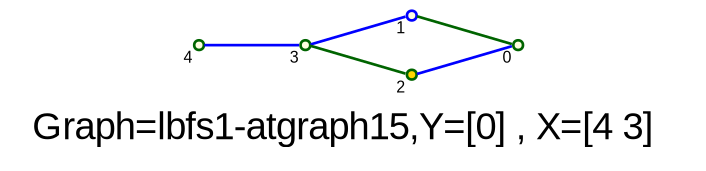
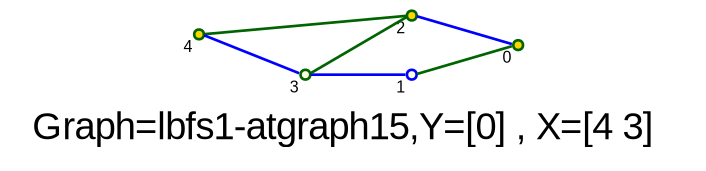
none -> (305, 25)
(199, 45) -> (199, 34)
(518, 45) -> (518, 45)
